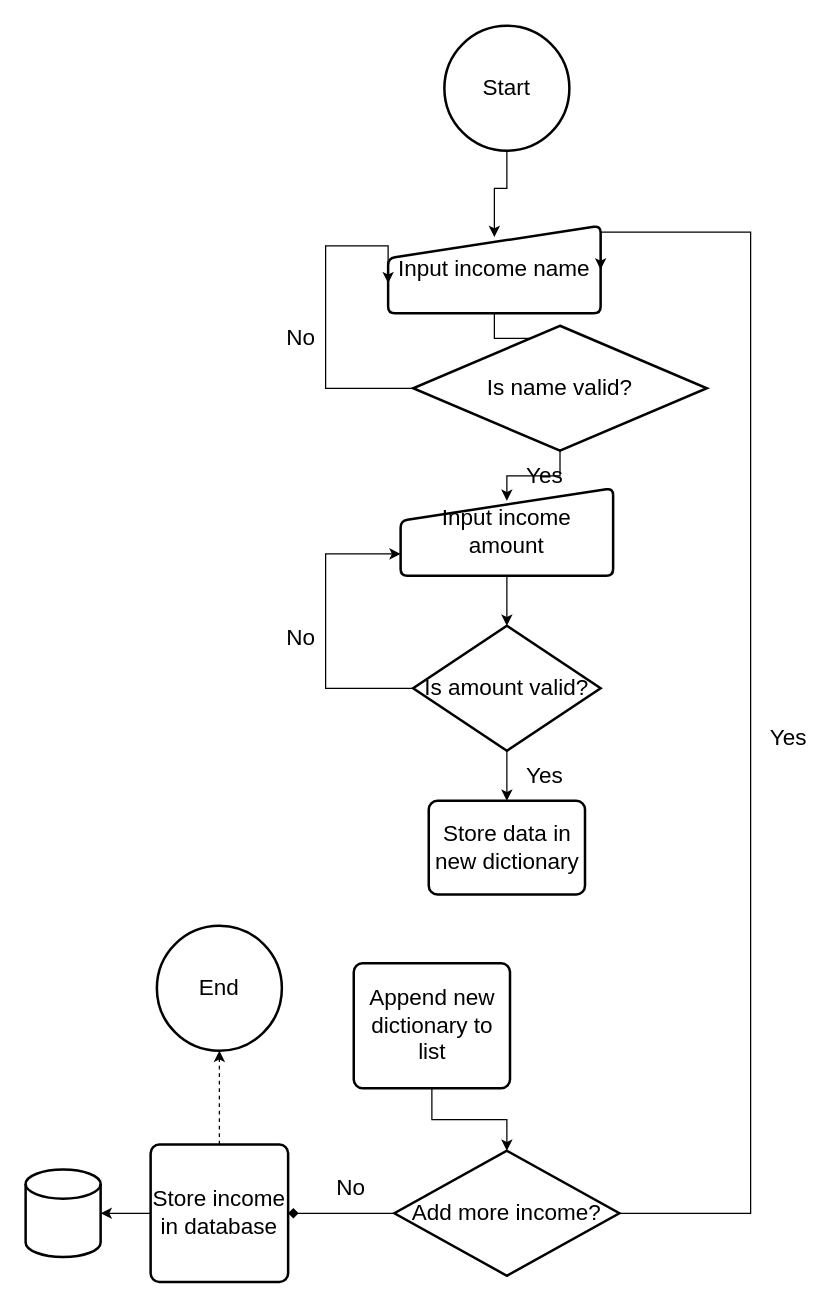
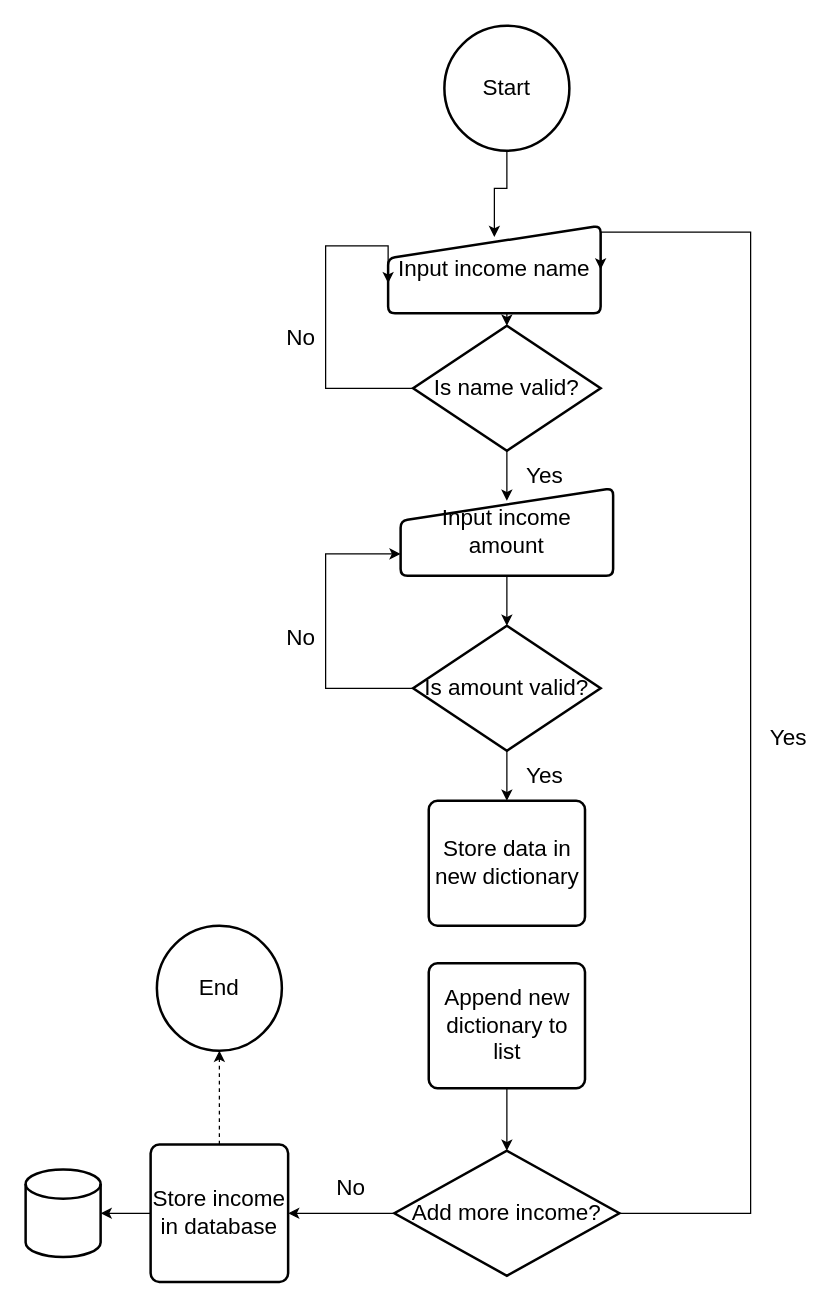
(560, 388) -> (507, 388)
(507, 848) -> (507, 863)
(432, 1026) -> (507, 1026)
(299, 1213) -> (298, 1213)
